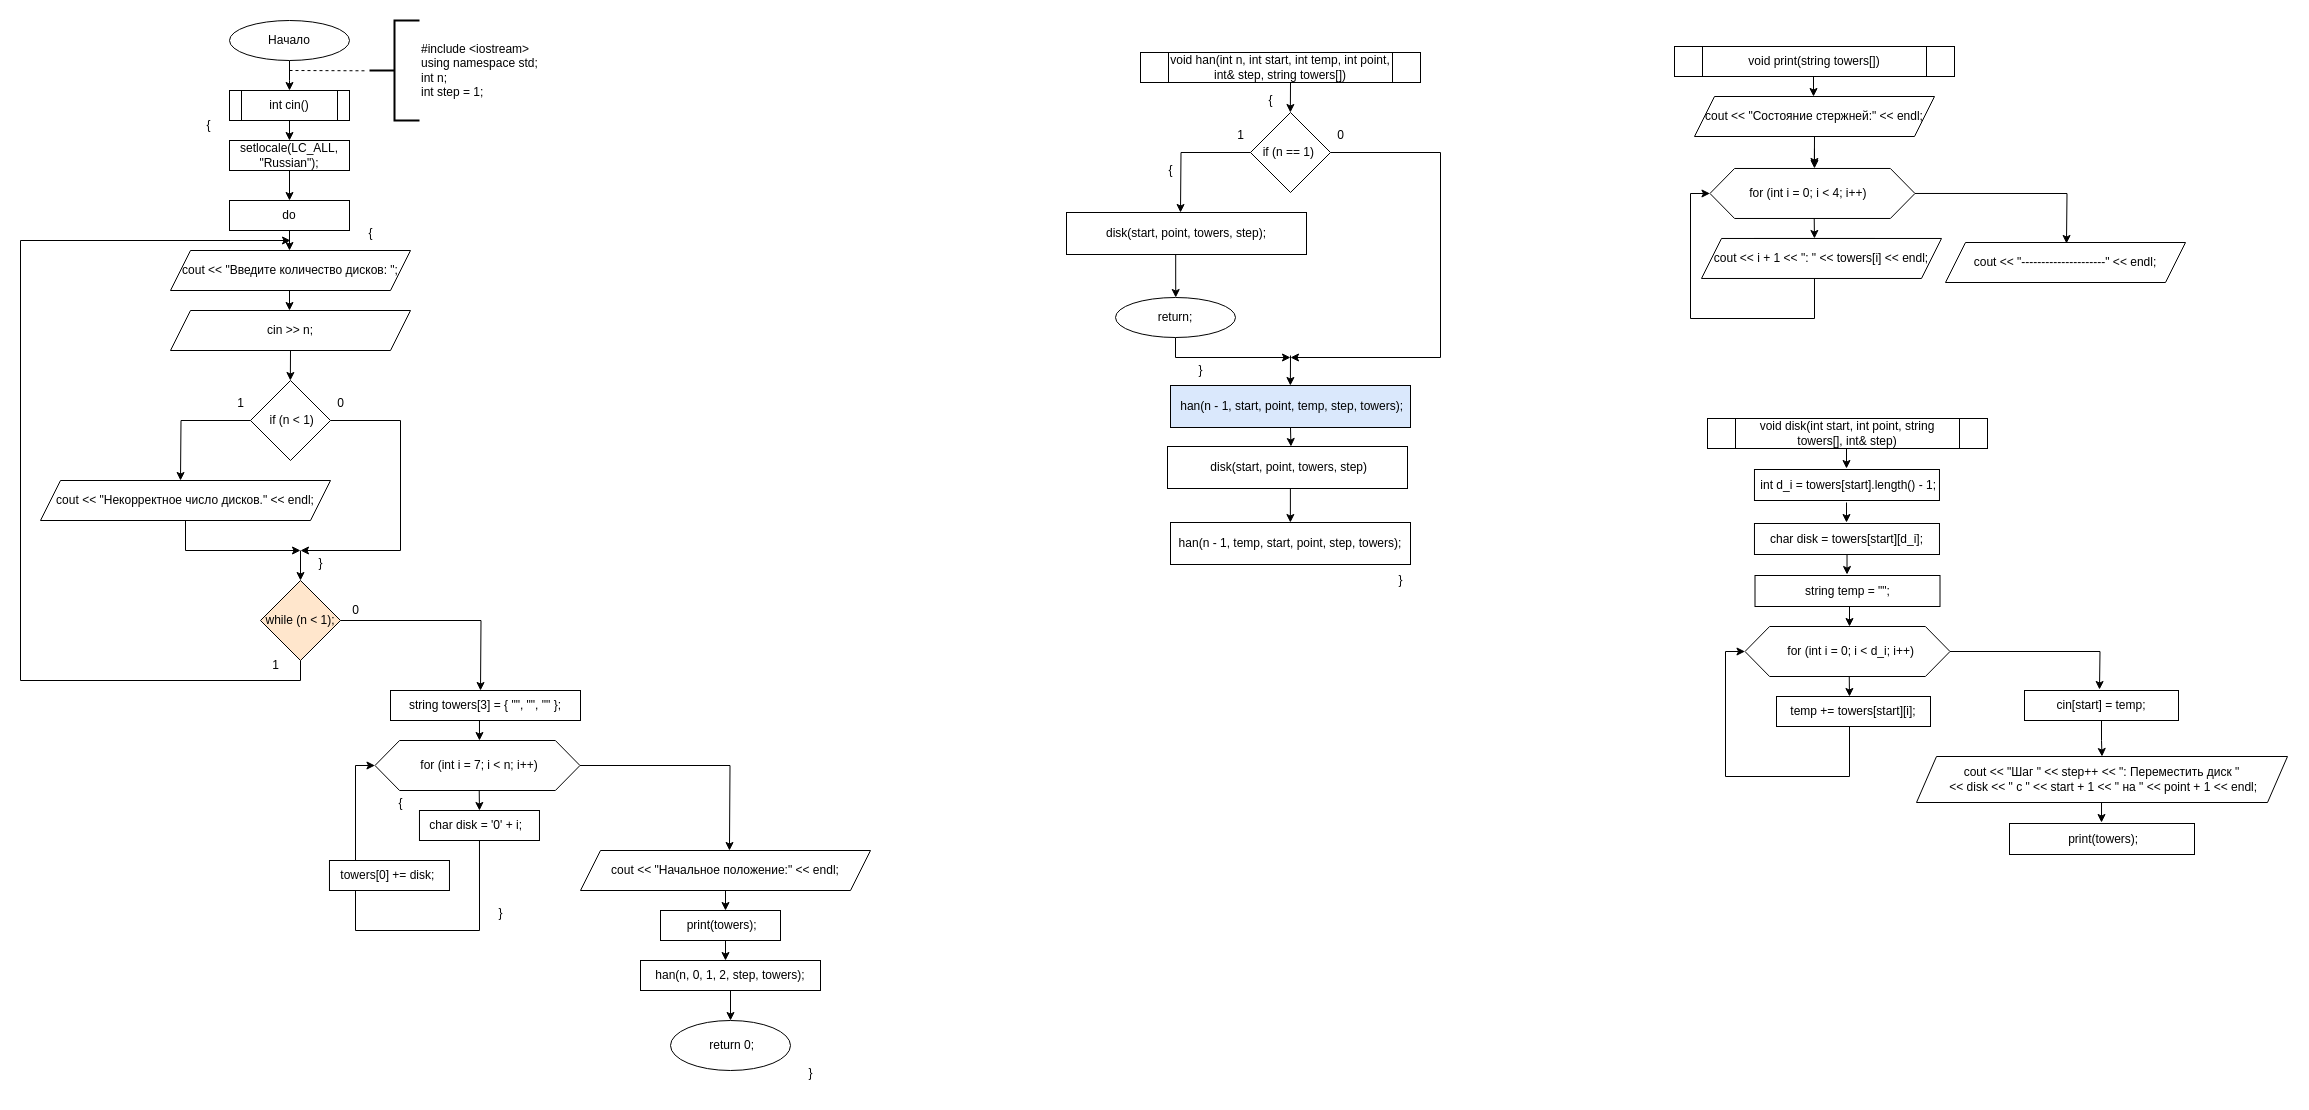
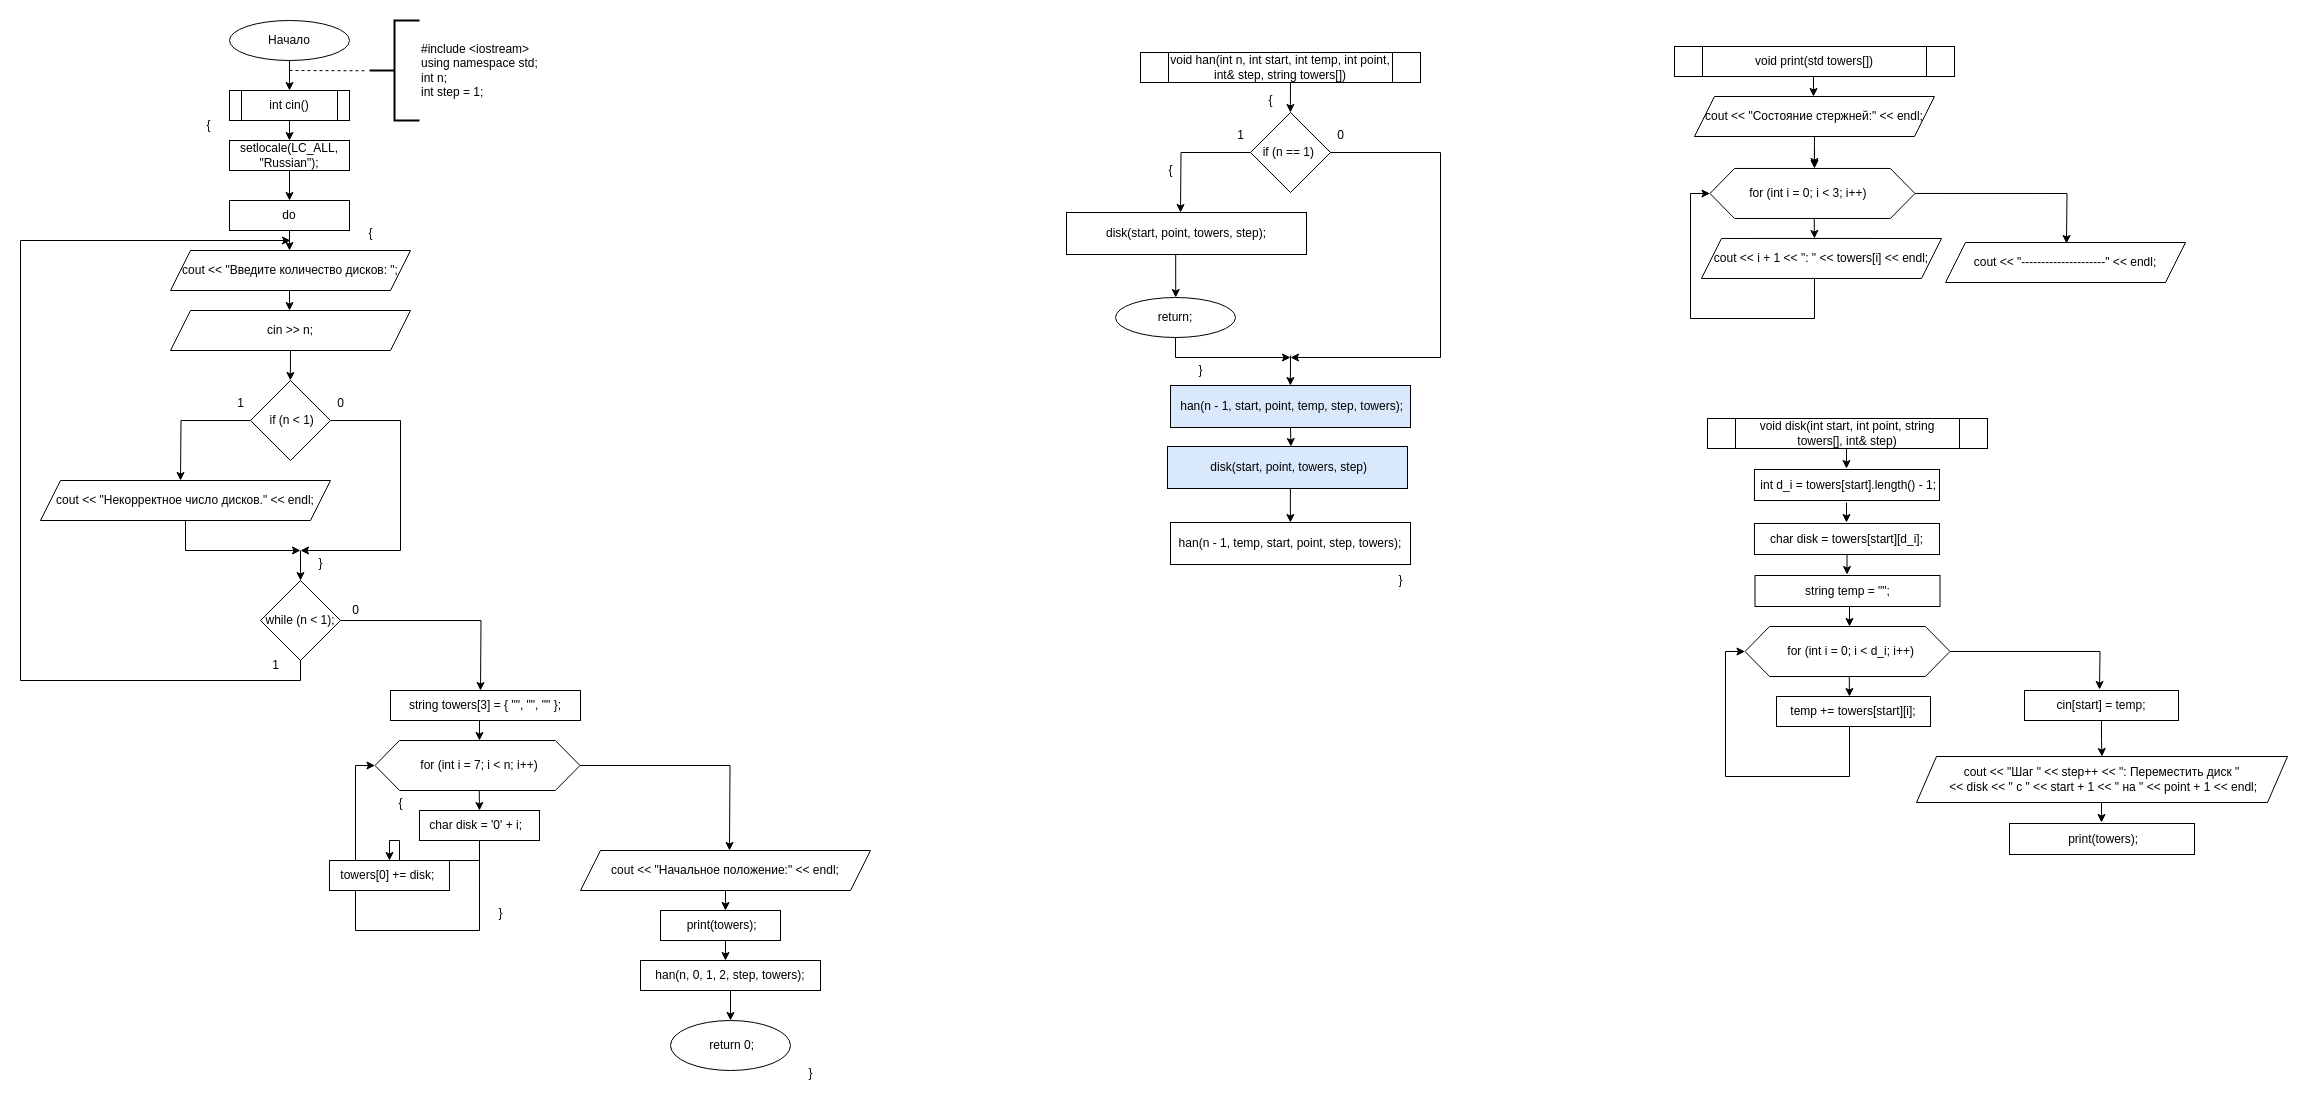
(1815, 62) -> (1815, 62)
(1810, 194) -> (1810, 194)
(1288, 468) -> (1288, 468)
(301, 621) -> (301, 621)
none -> (399, 841)
